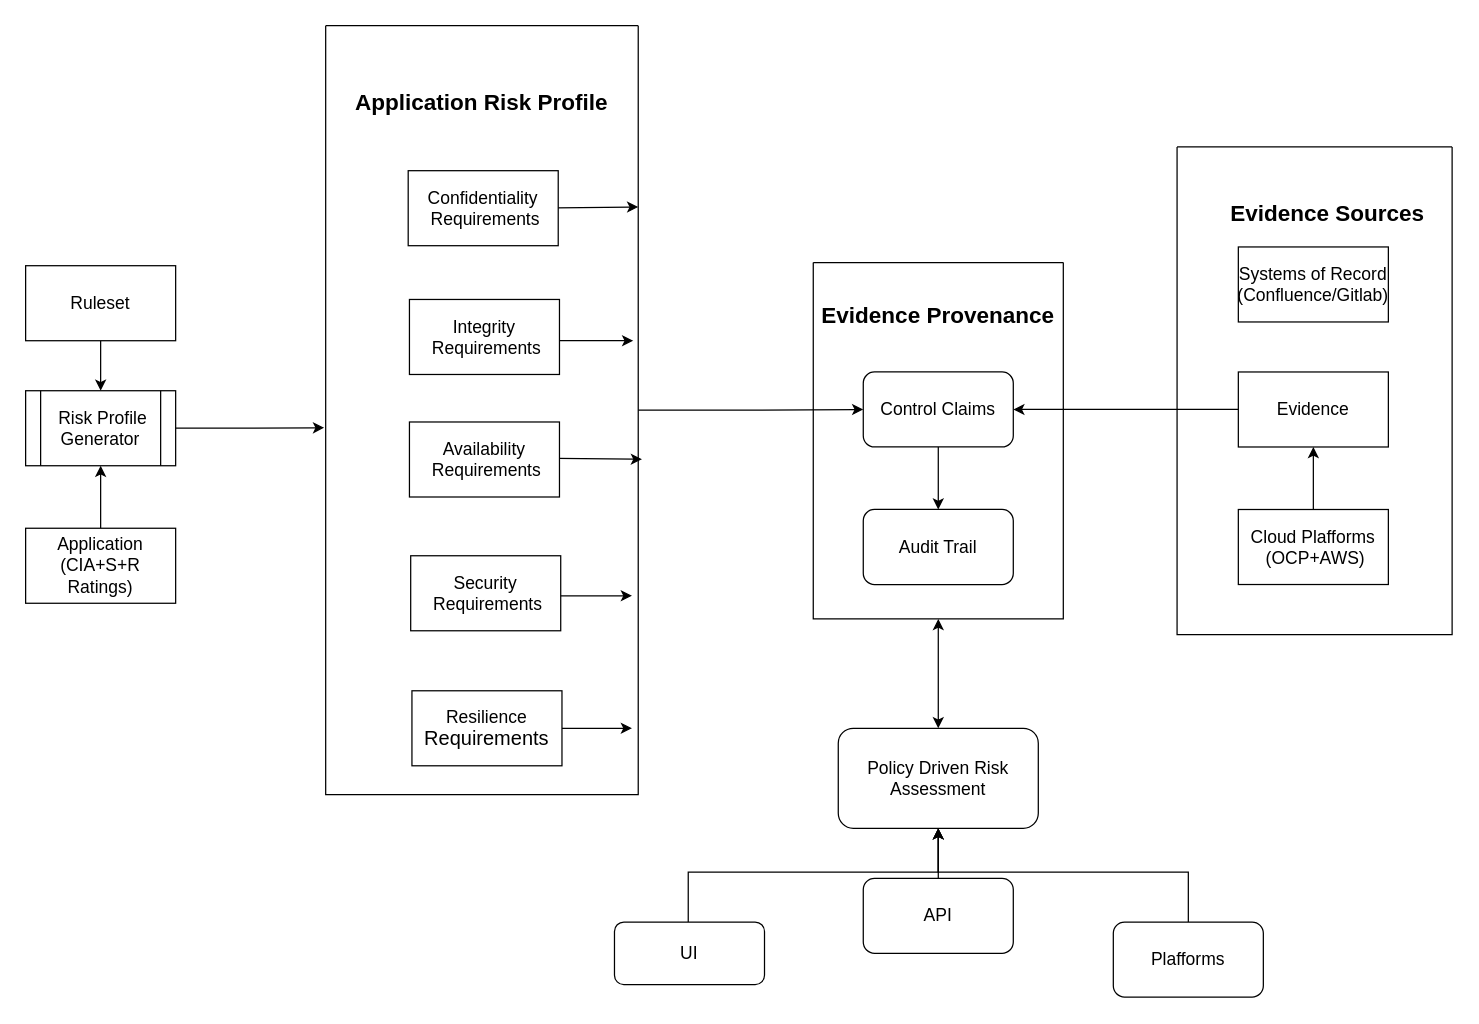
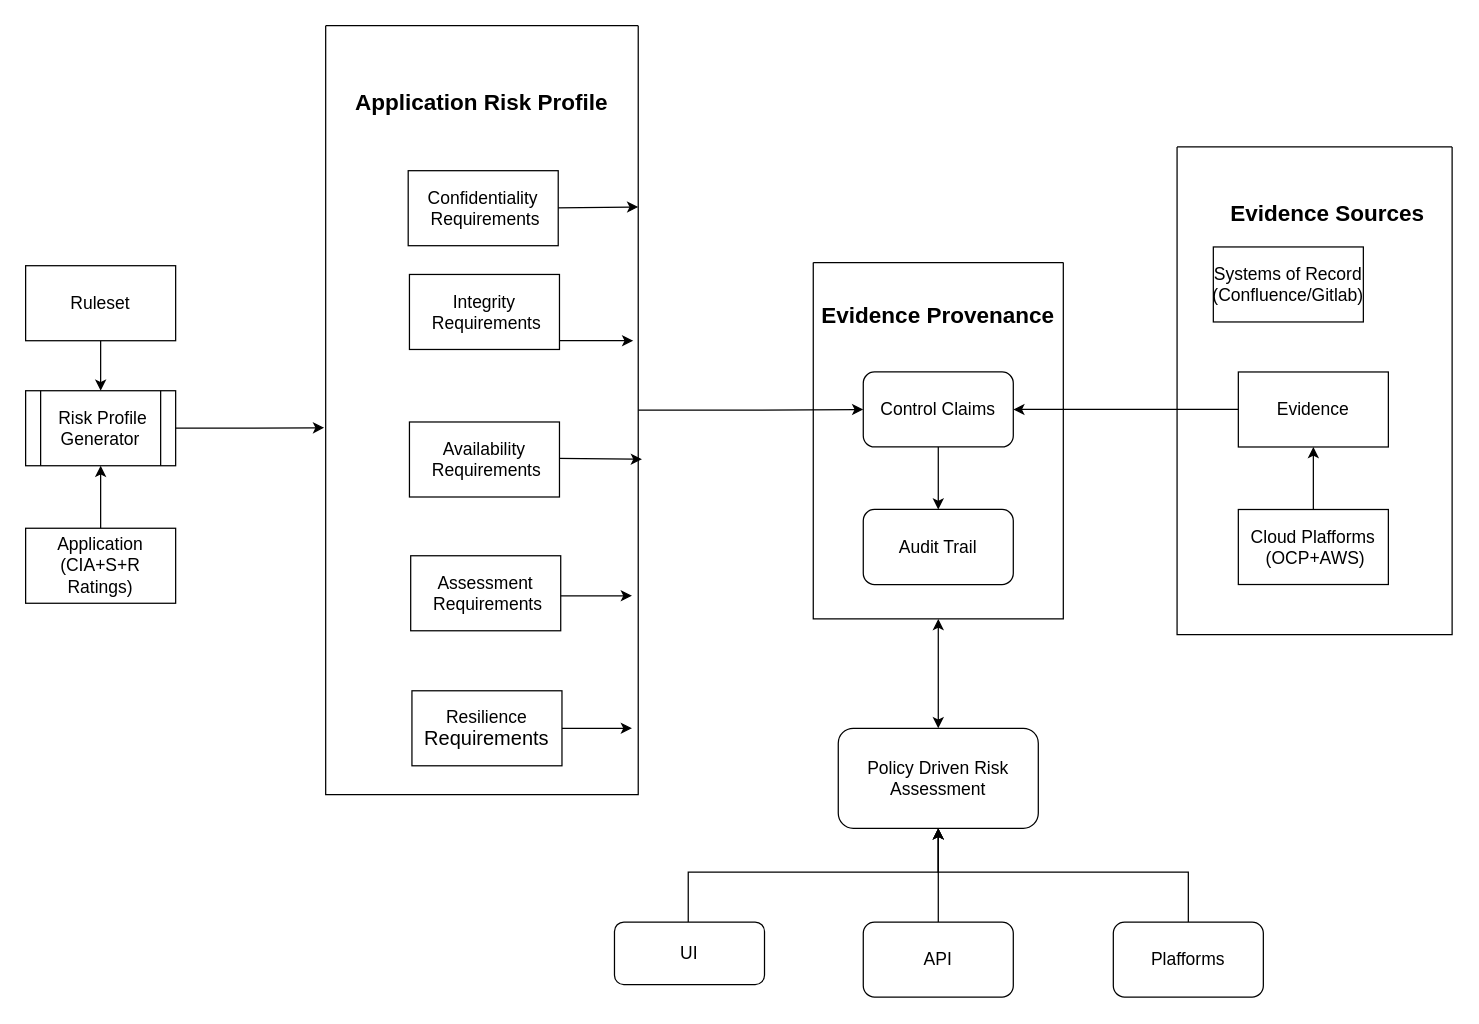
(1313, 284) -> (1288, 284)
(484, 337) -> (484, 312)
(486, 593) -> (486, 593)
(938, 916) -> (938, 959)
